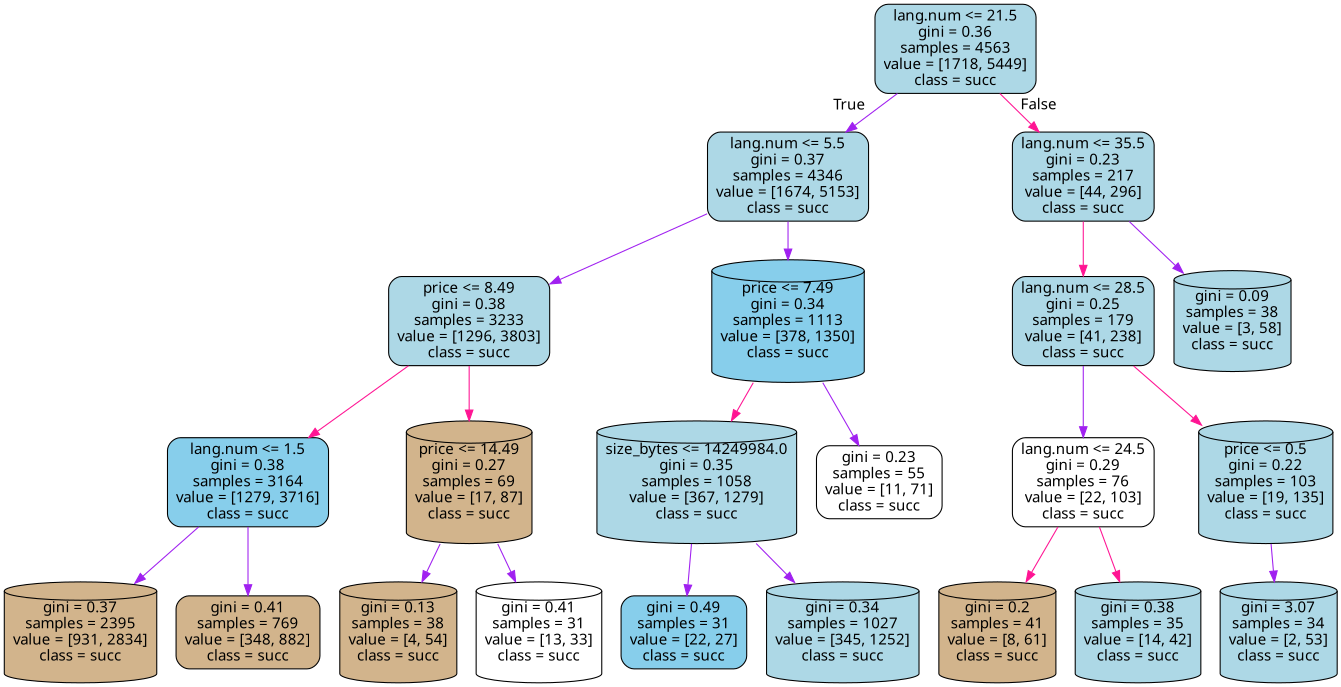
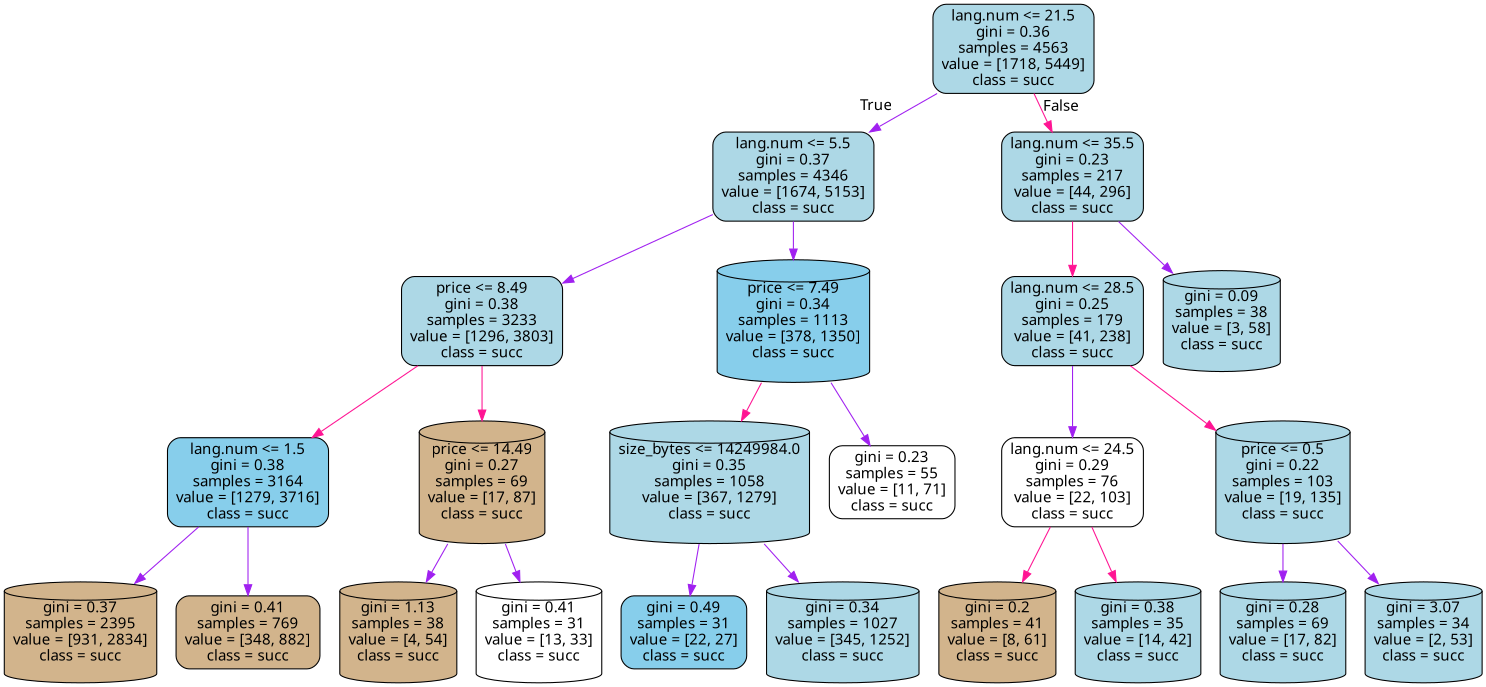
(398, 632) -> (398, 632)
none -> (1283, 632)
